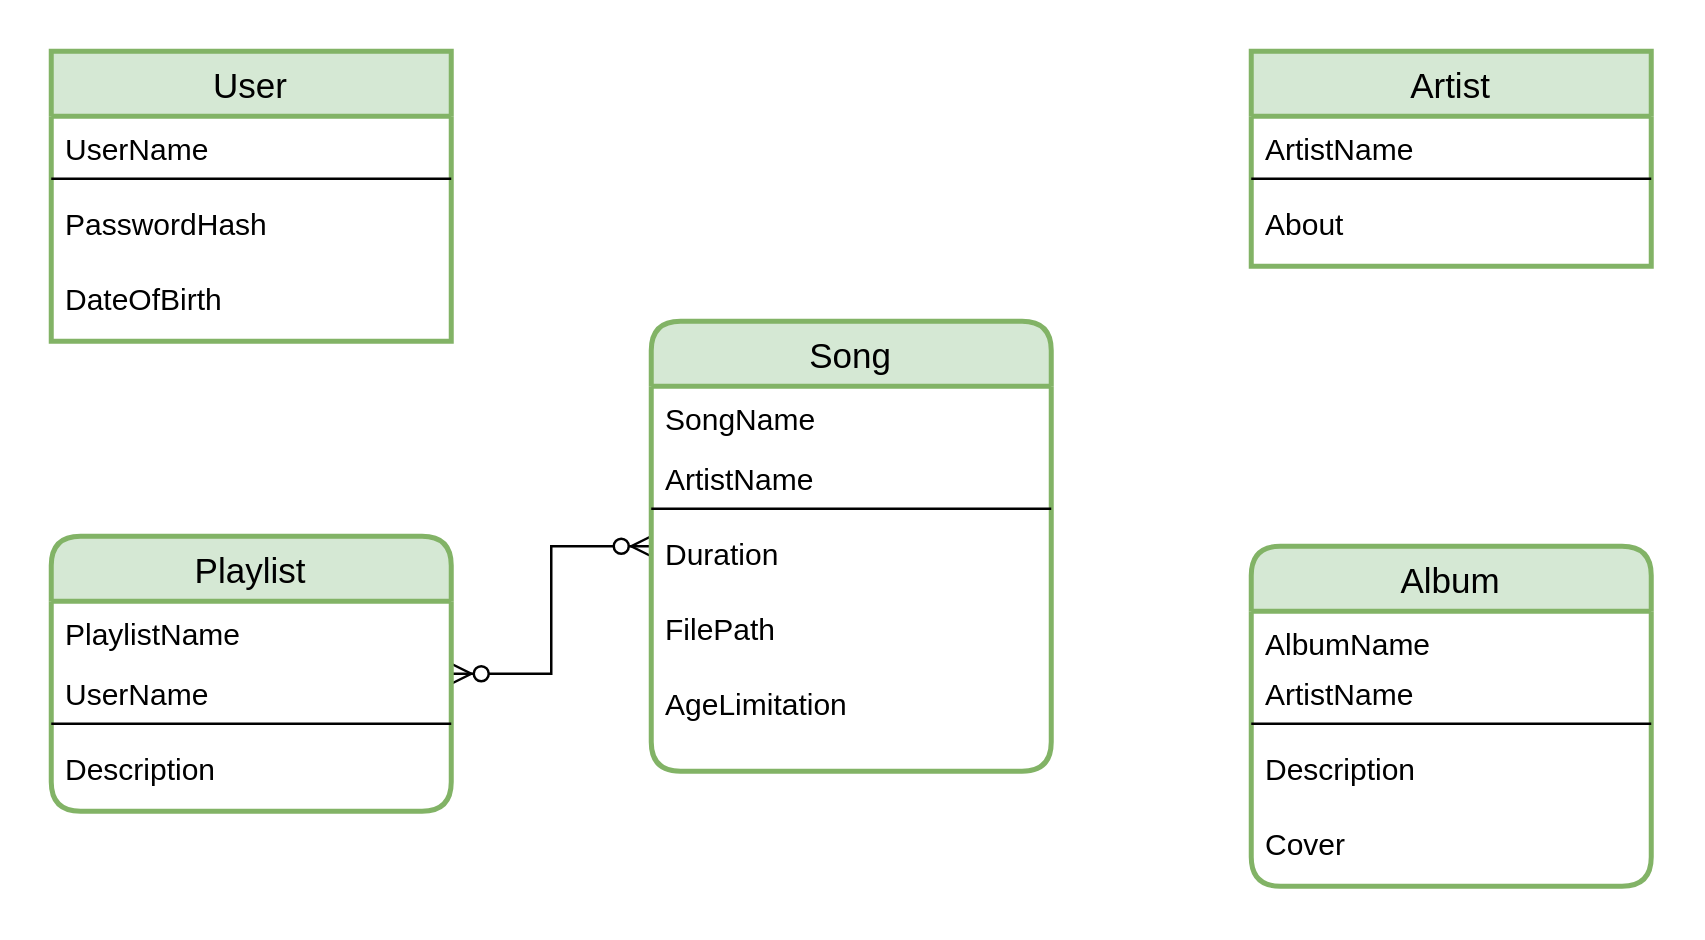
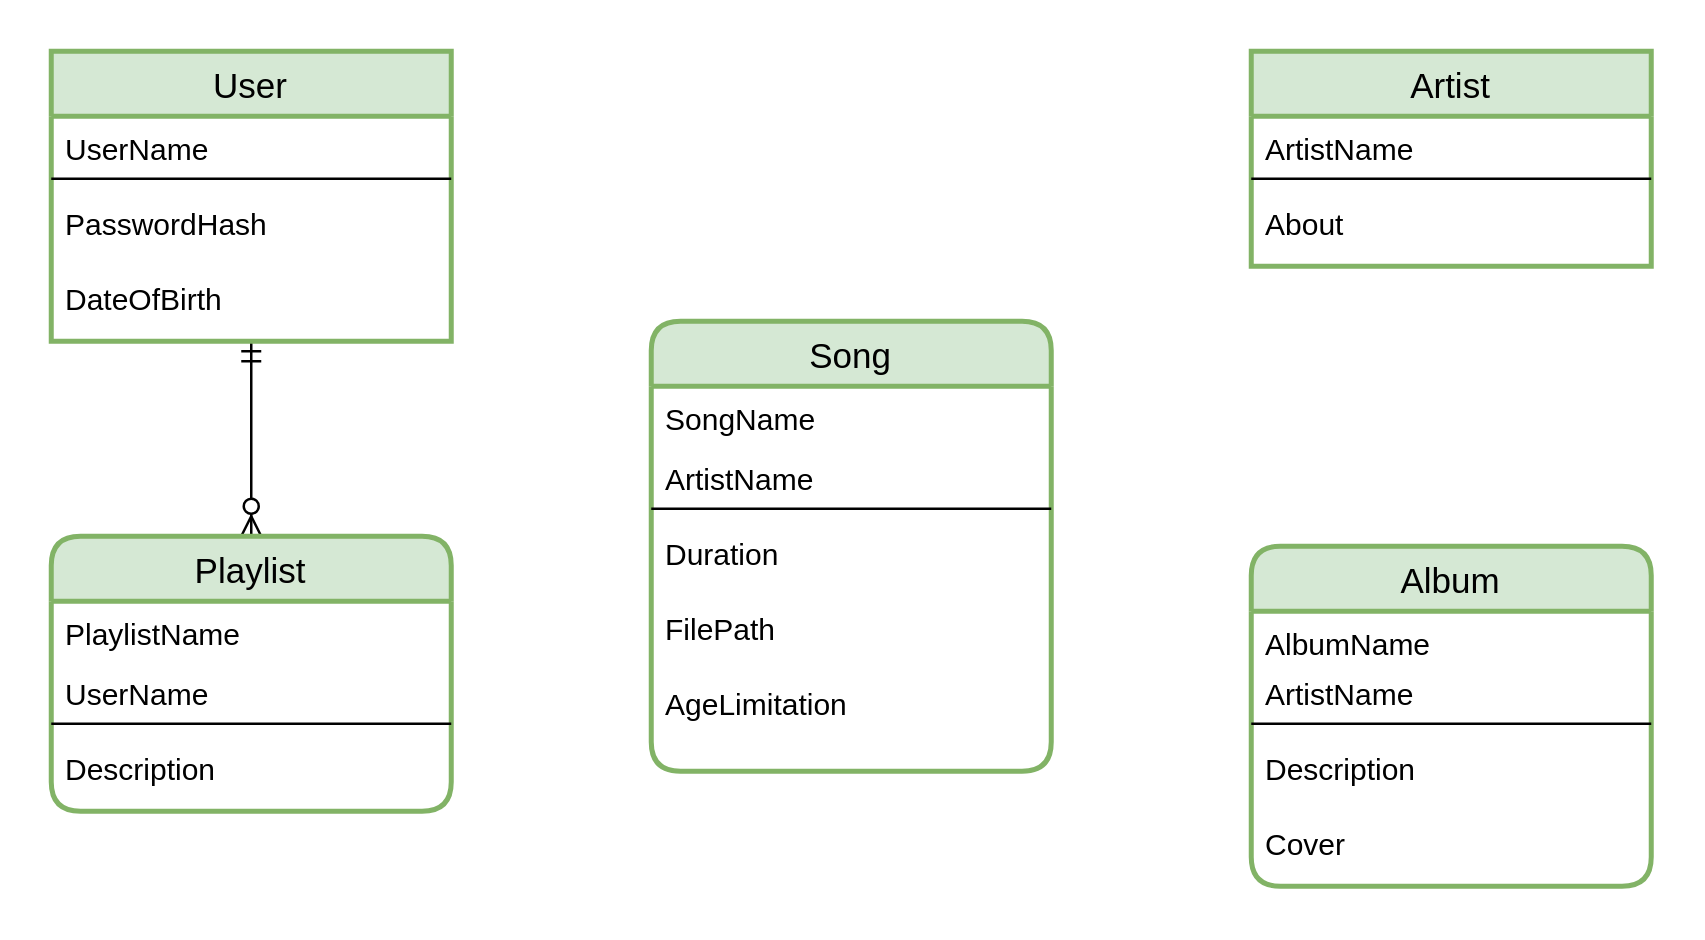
none -> (251, 423)
(551, 611) -> none
